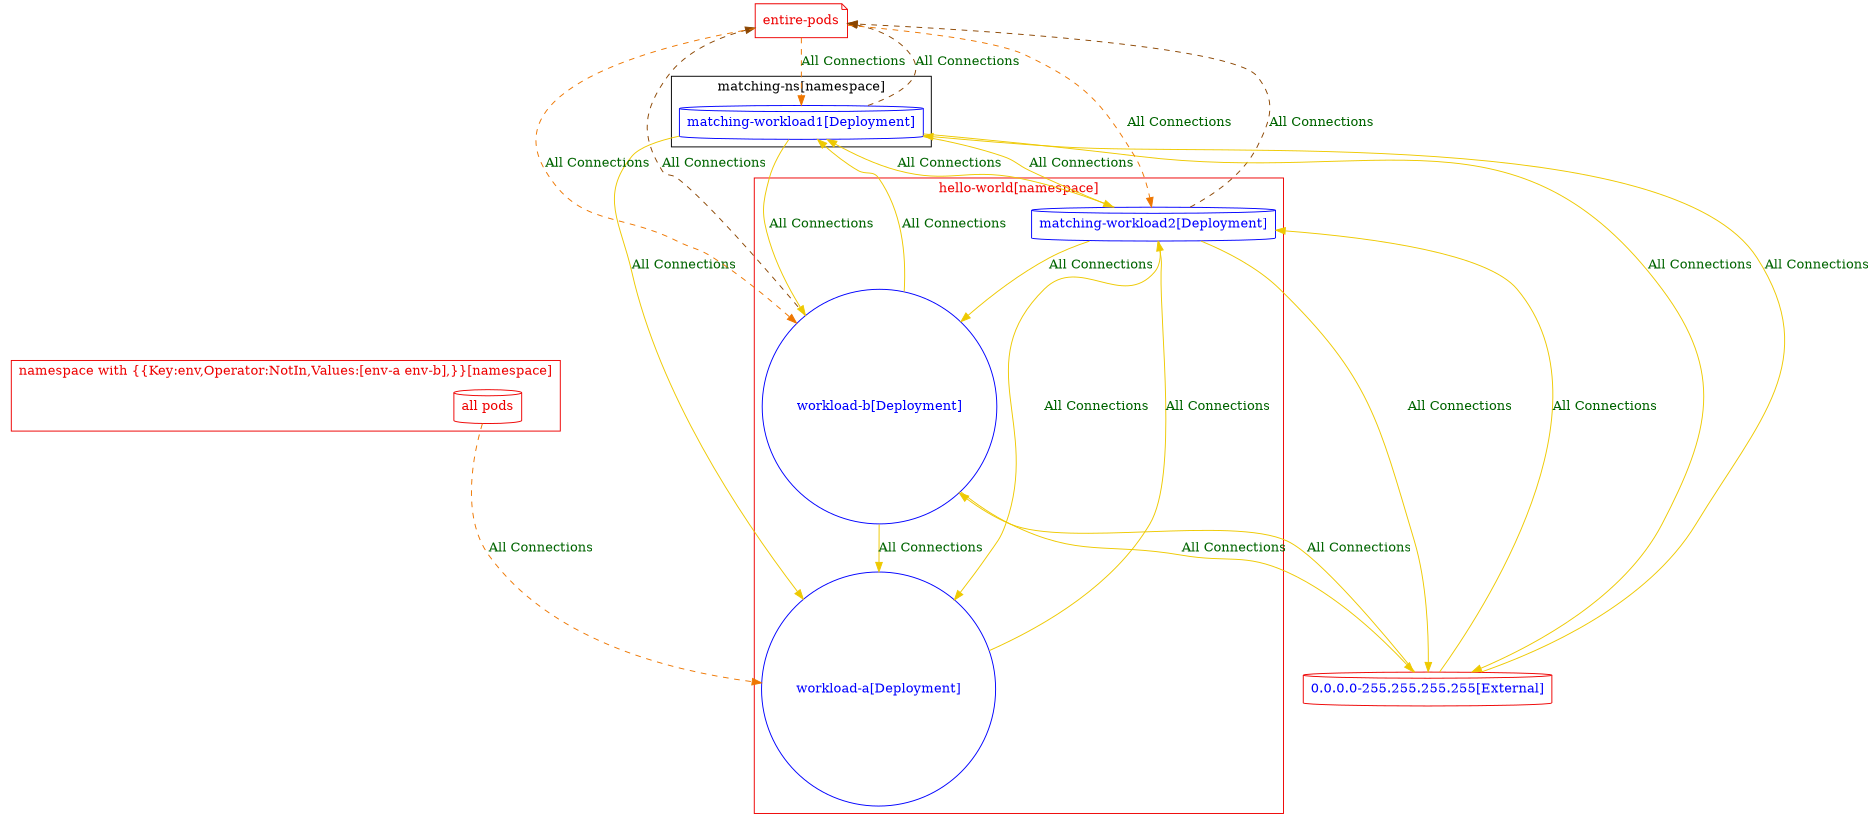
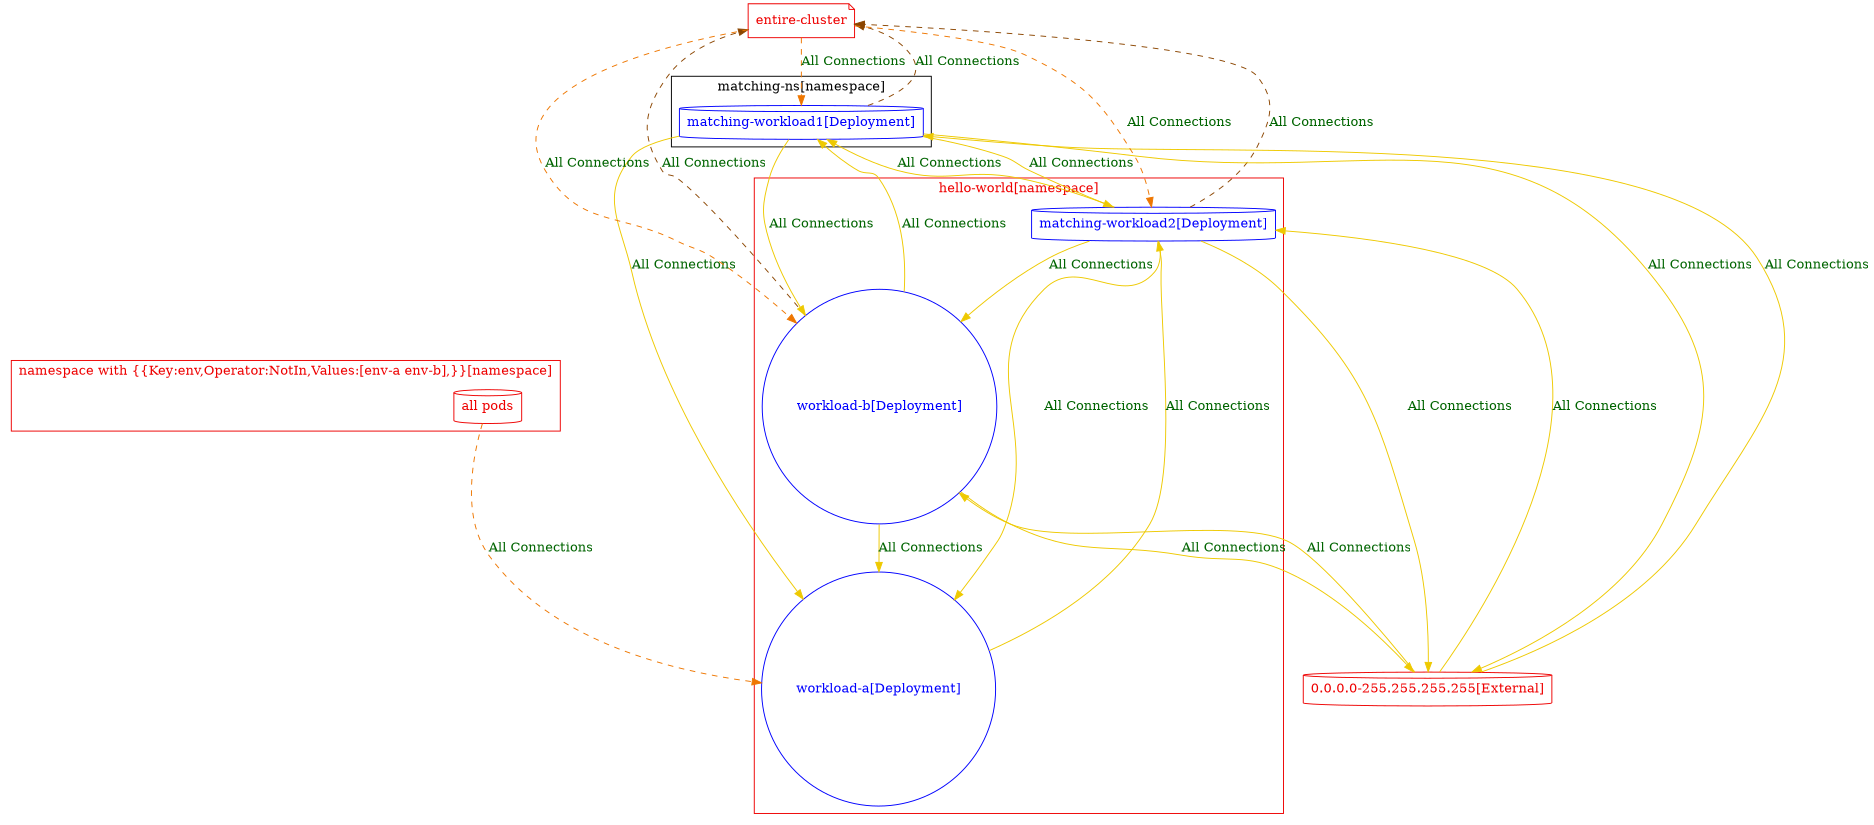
(801, 21) -> (801, 21)
(1428, 689) -> (1428, 689)
